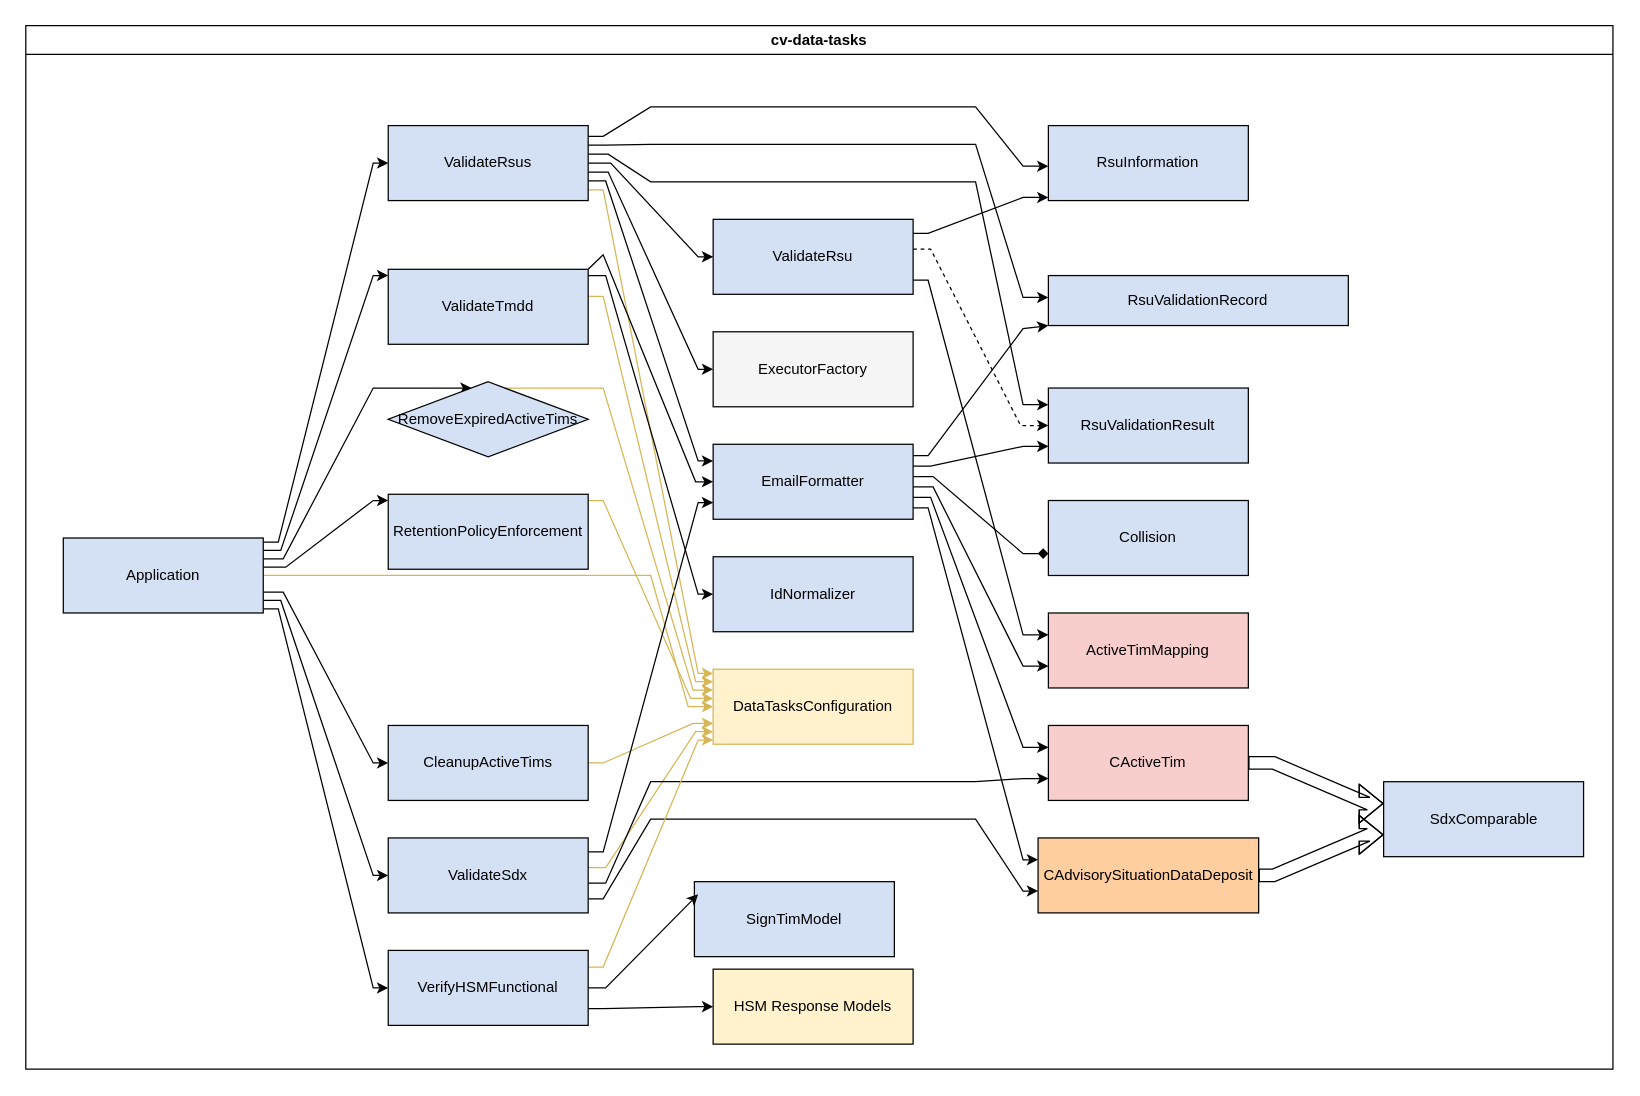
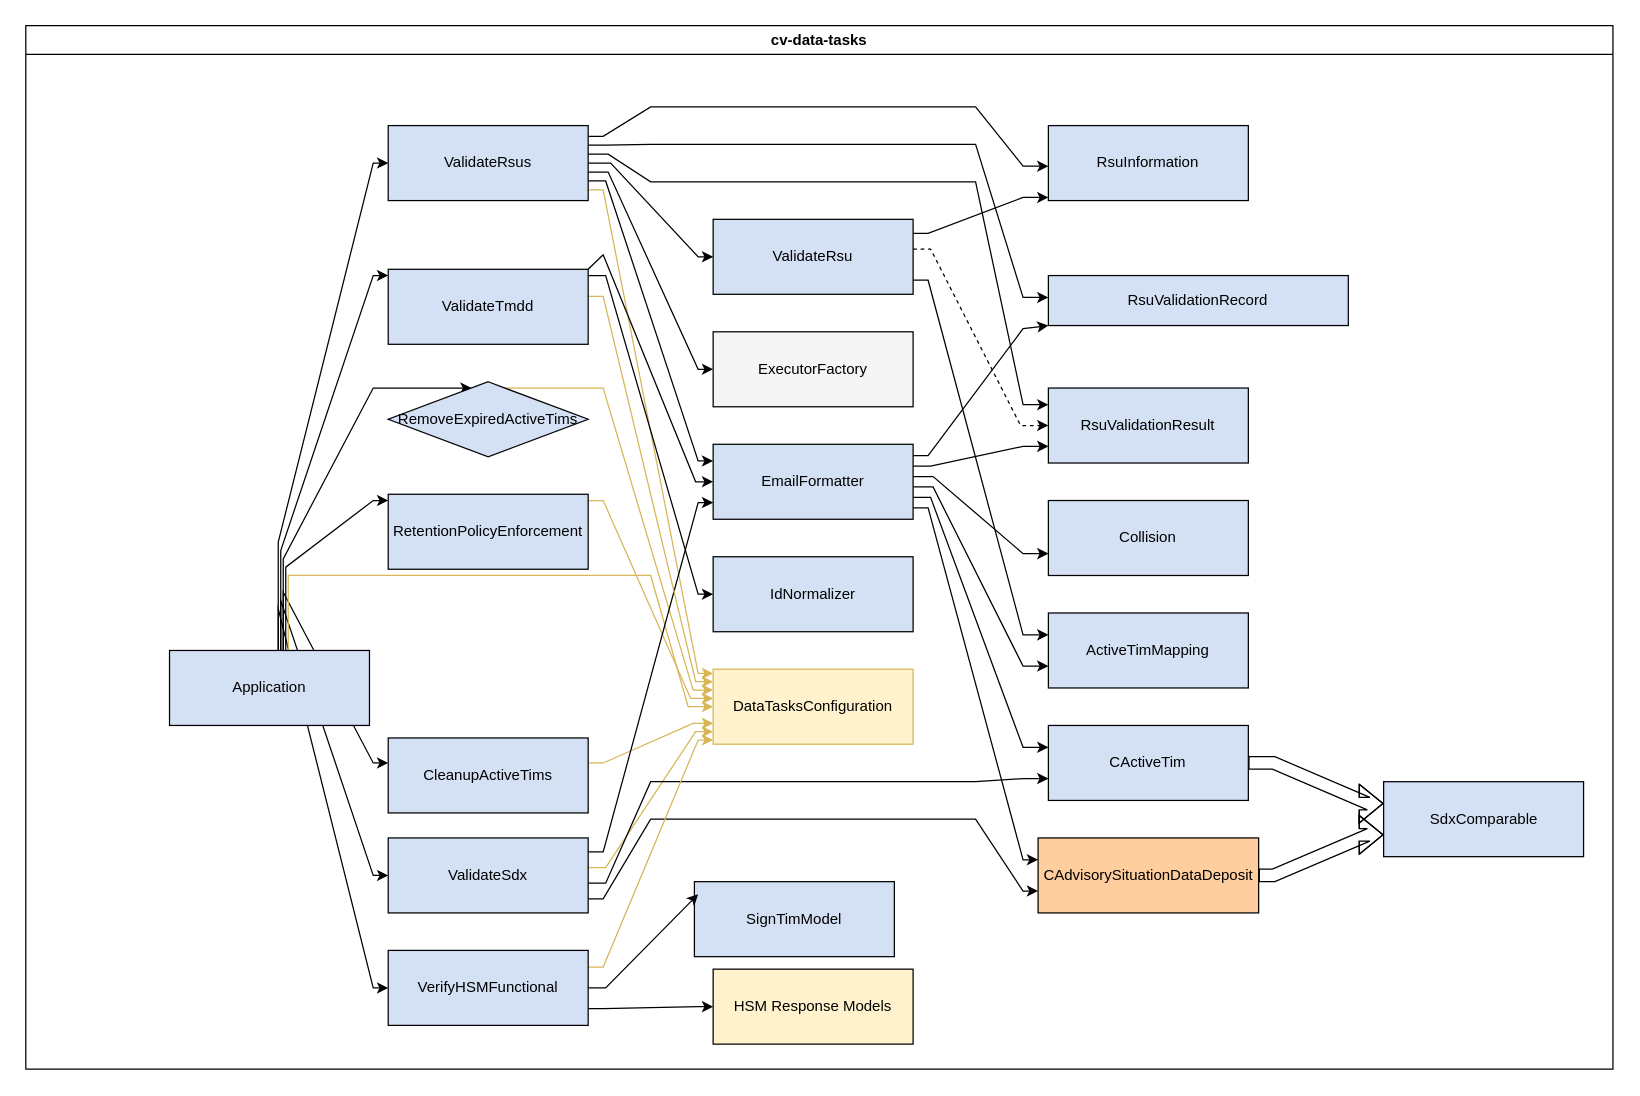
(1037, 554) -> (1038, 554)
(163, 576) -> (269, 688)
(1148, 651) -> (1148, 651)
(488, 763) -> (488, 776)
(1148, 763) -> (1148, 763)
